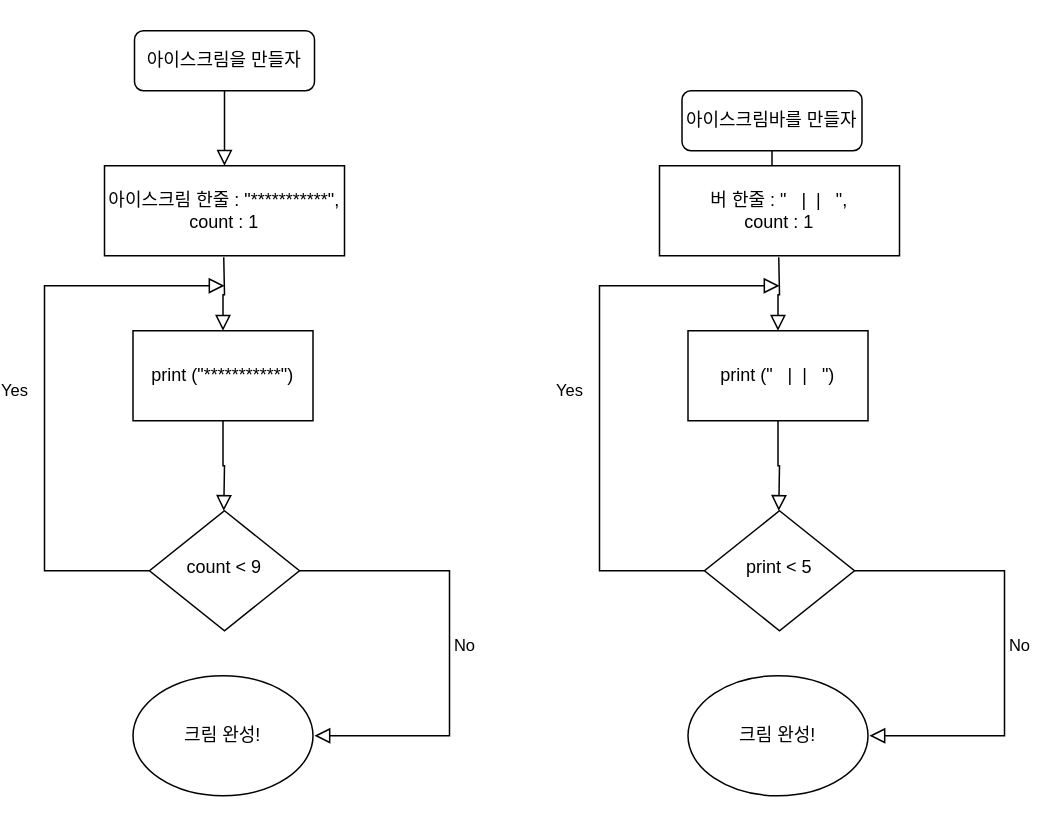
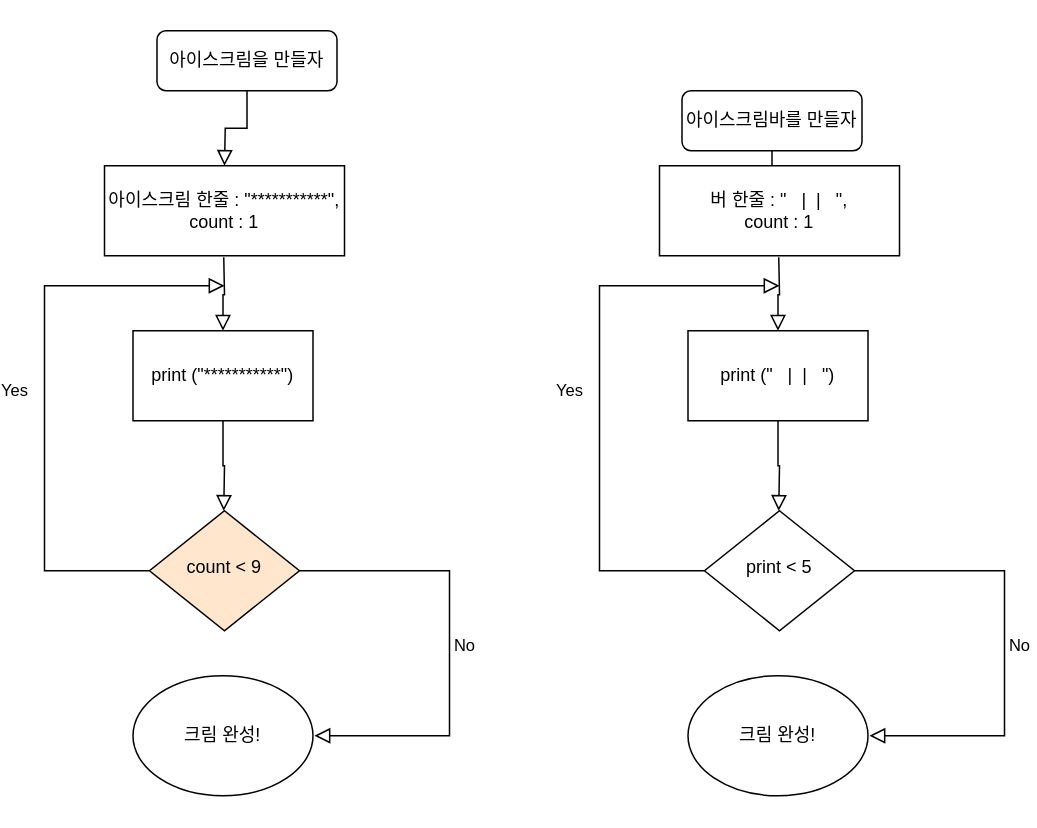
(224, 61) -> (247, 61)
(224, 571) -> (224, 571)
